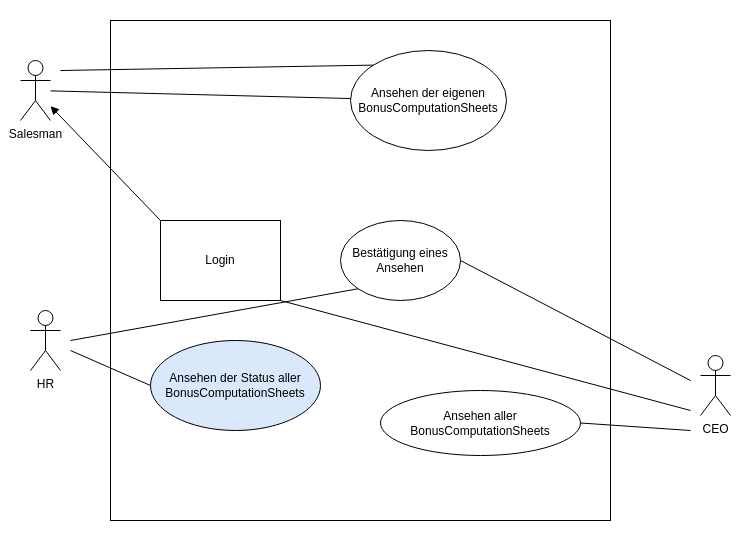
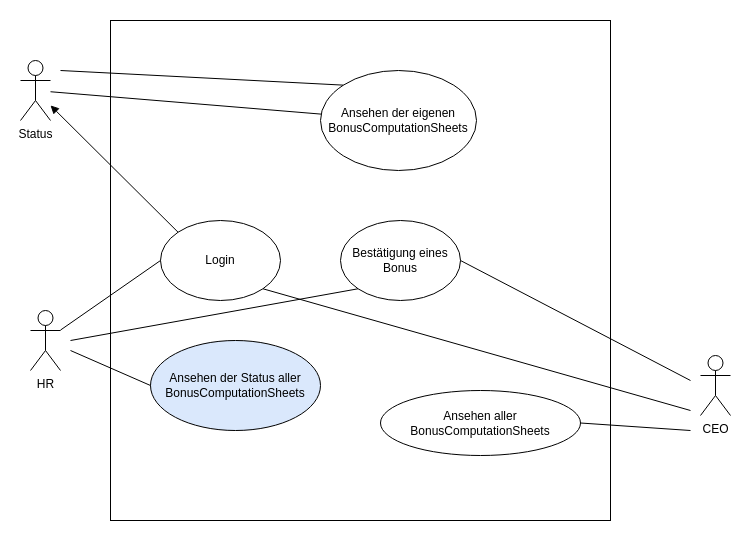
(429, 101) -> (399, 121)
(36, 135) -> (36, 135)
(221, 261) -> (221, 261)
(401, 261) -> (401, 261)
none -> (111, 295)
